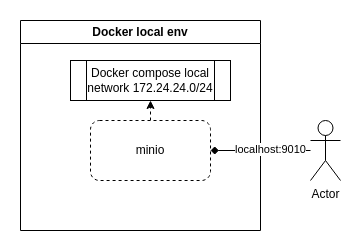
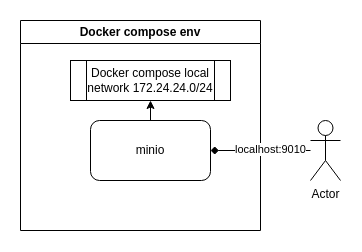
(141, 33) -> (141, 33)
(151, 114) -> (151, 114)
(151, 151) -> (151, 151)
